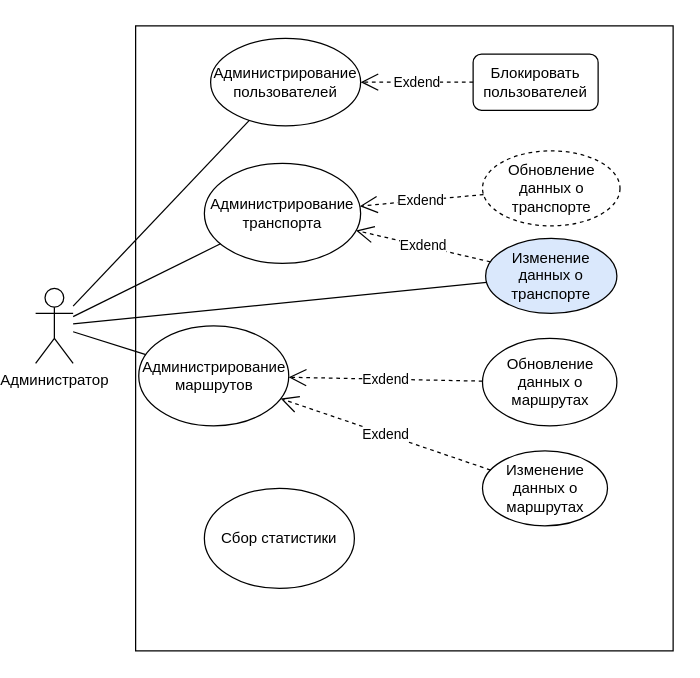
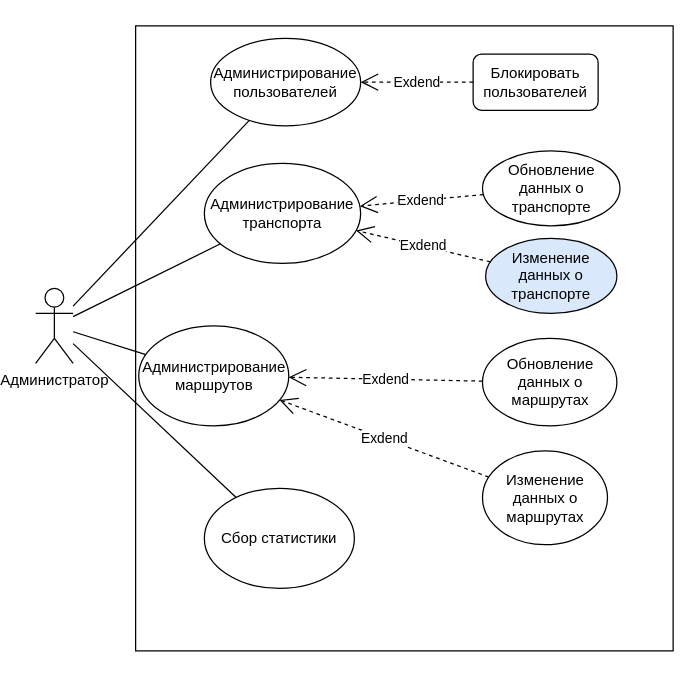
(551, 188) -> (551, 188)
(279, 303) -> (155, 420)
(545, 488) -> (545, 498)
